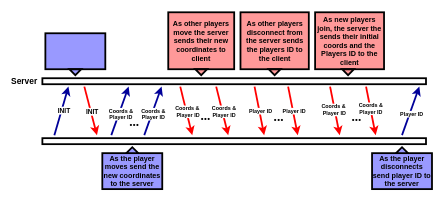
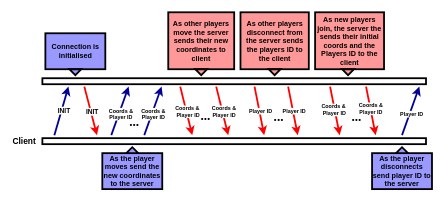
none -> (75, 51)
(24, 81) -> none
none -> (24, 141)
